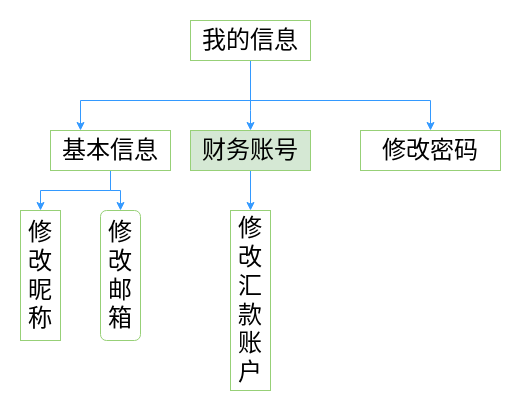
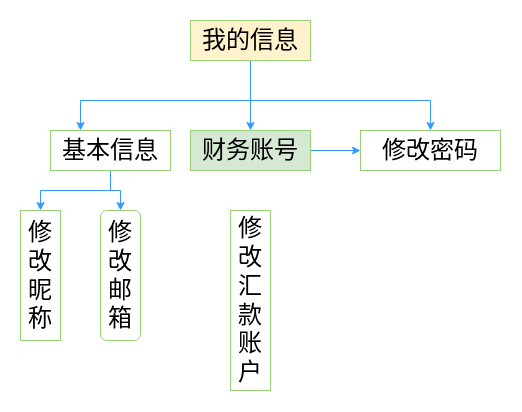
(251, 41) -> (251, 41)
(251, 187) -> (332, 151)
